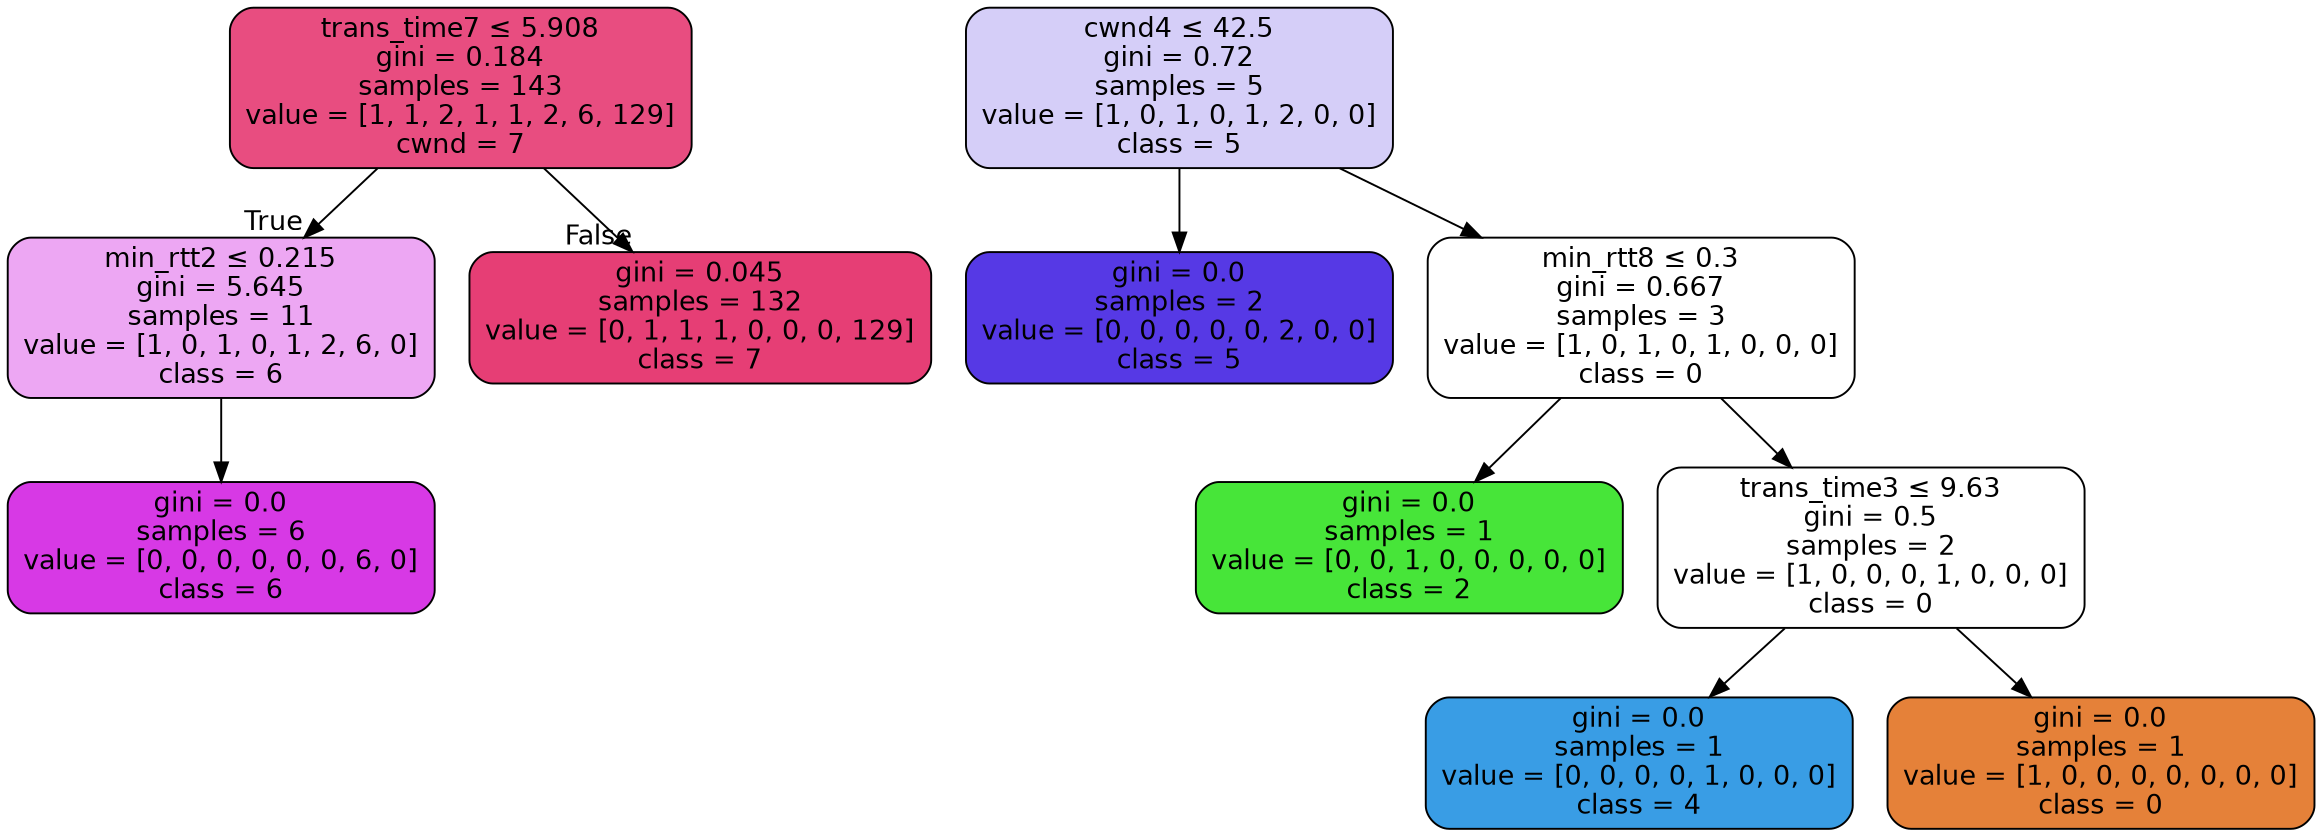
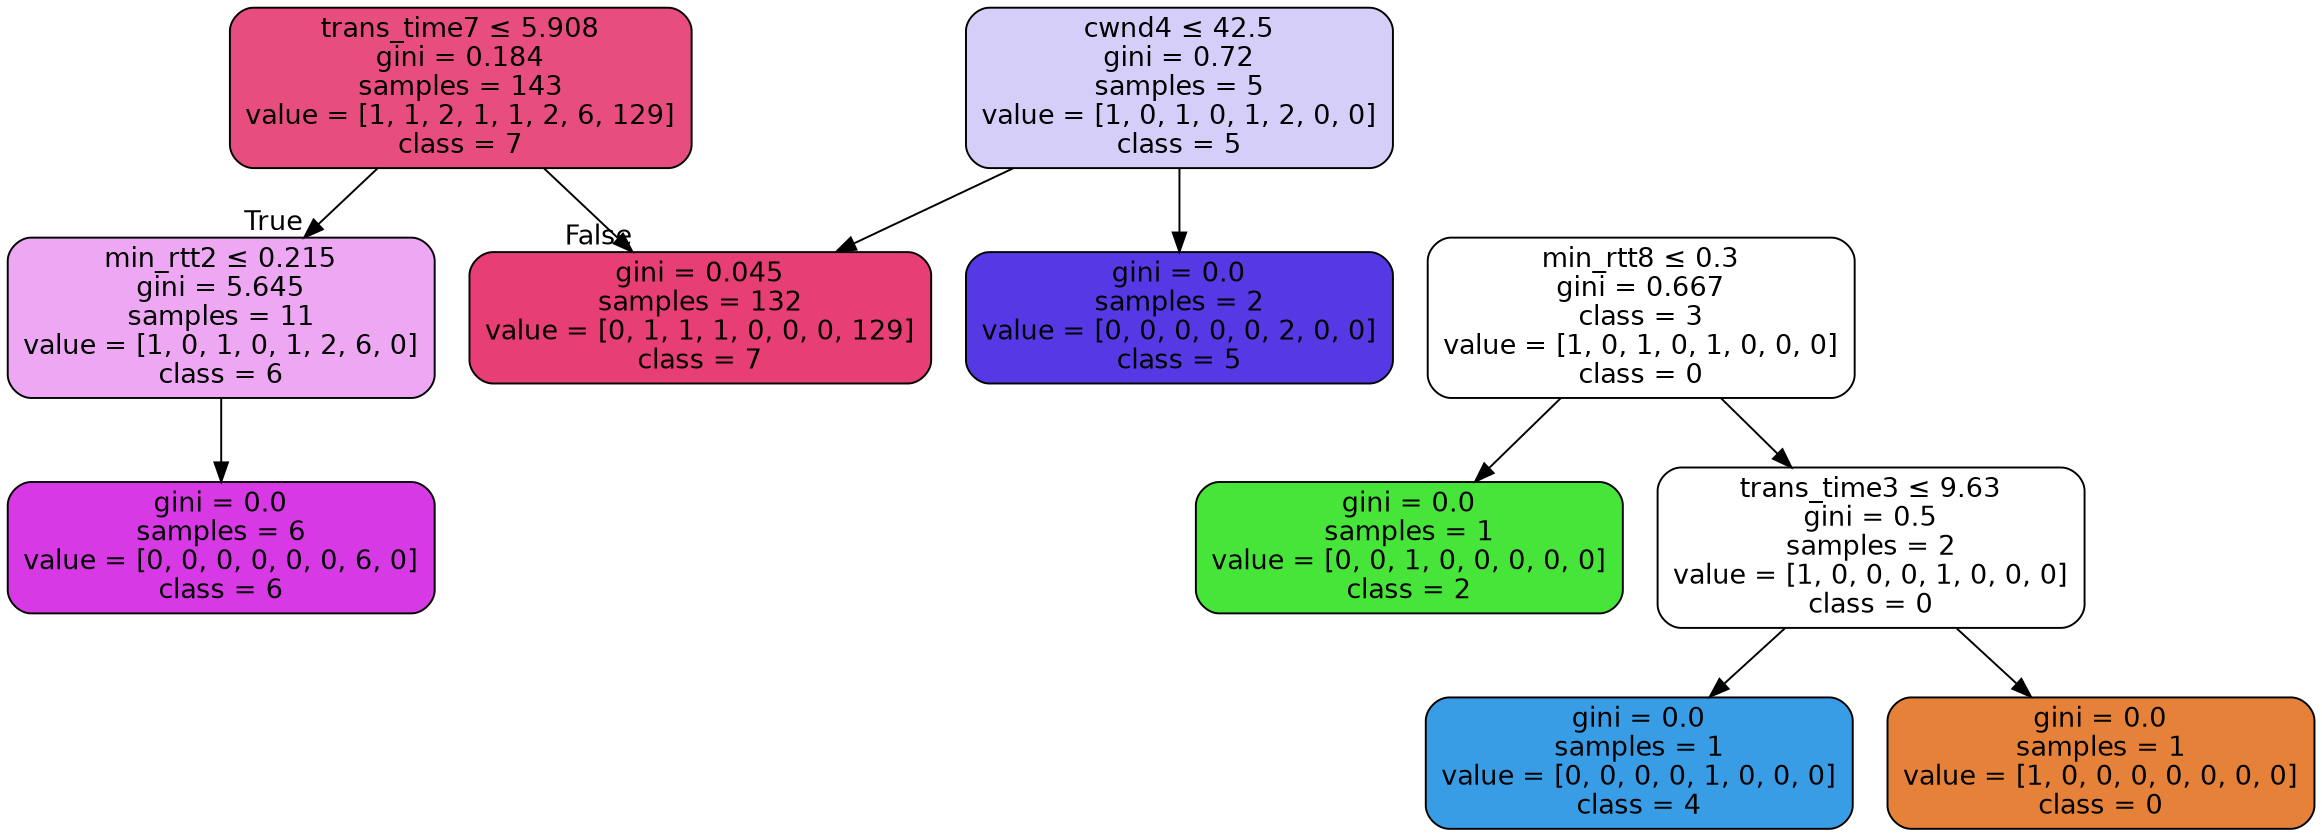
(461, 145) -> (461, 145)
(1402, 199) -> (934, 206)
(1641, 317) -> (1641, 317)
